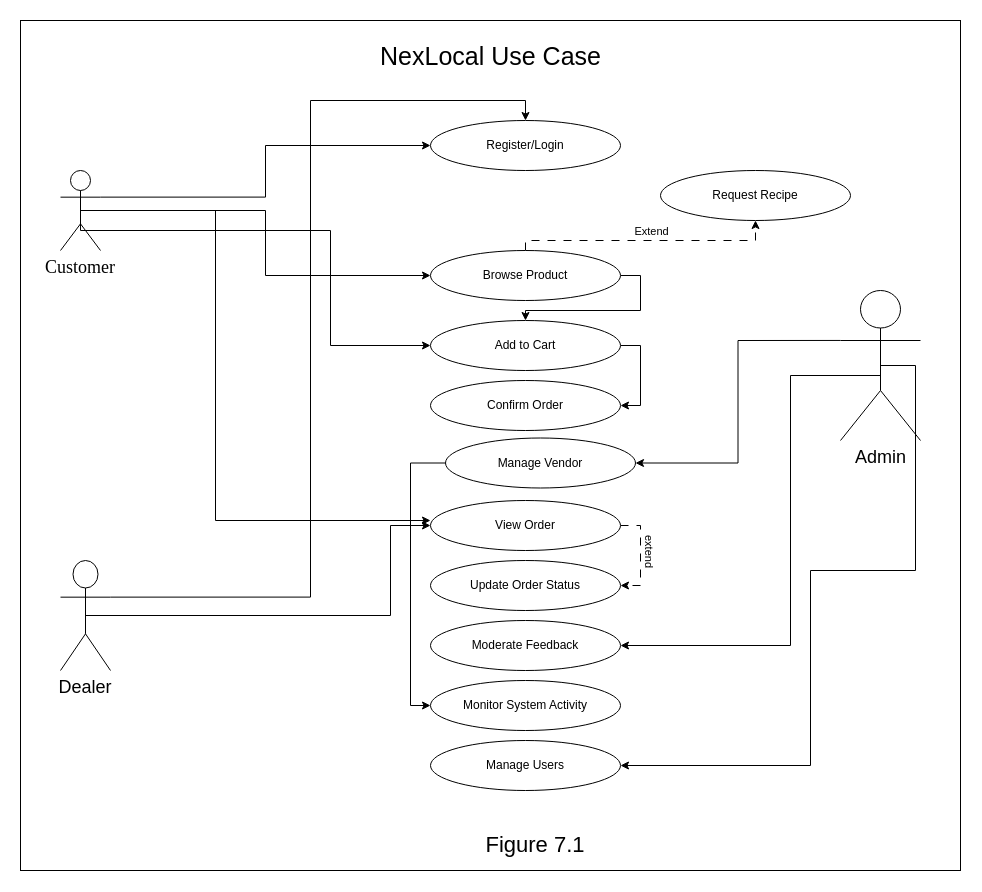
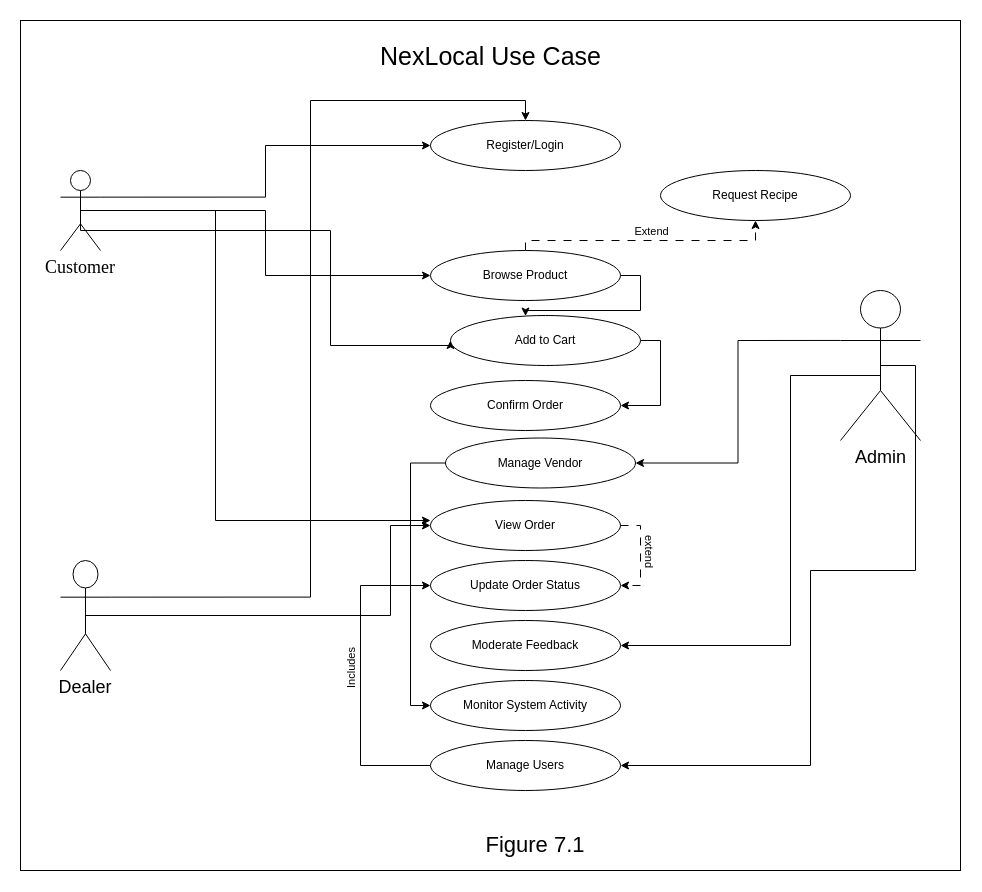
(526, 346) -> (546, 341)
none -> (361, 680)
